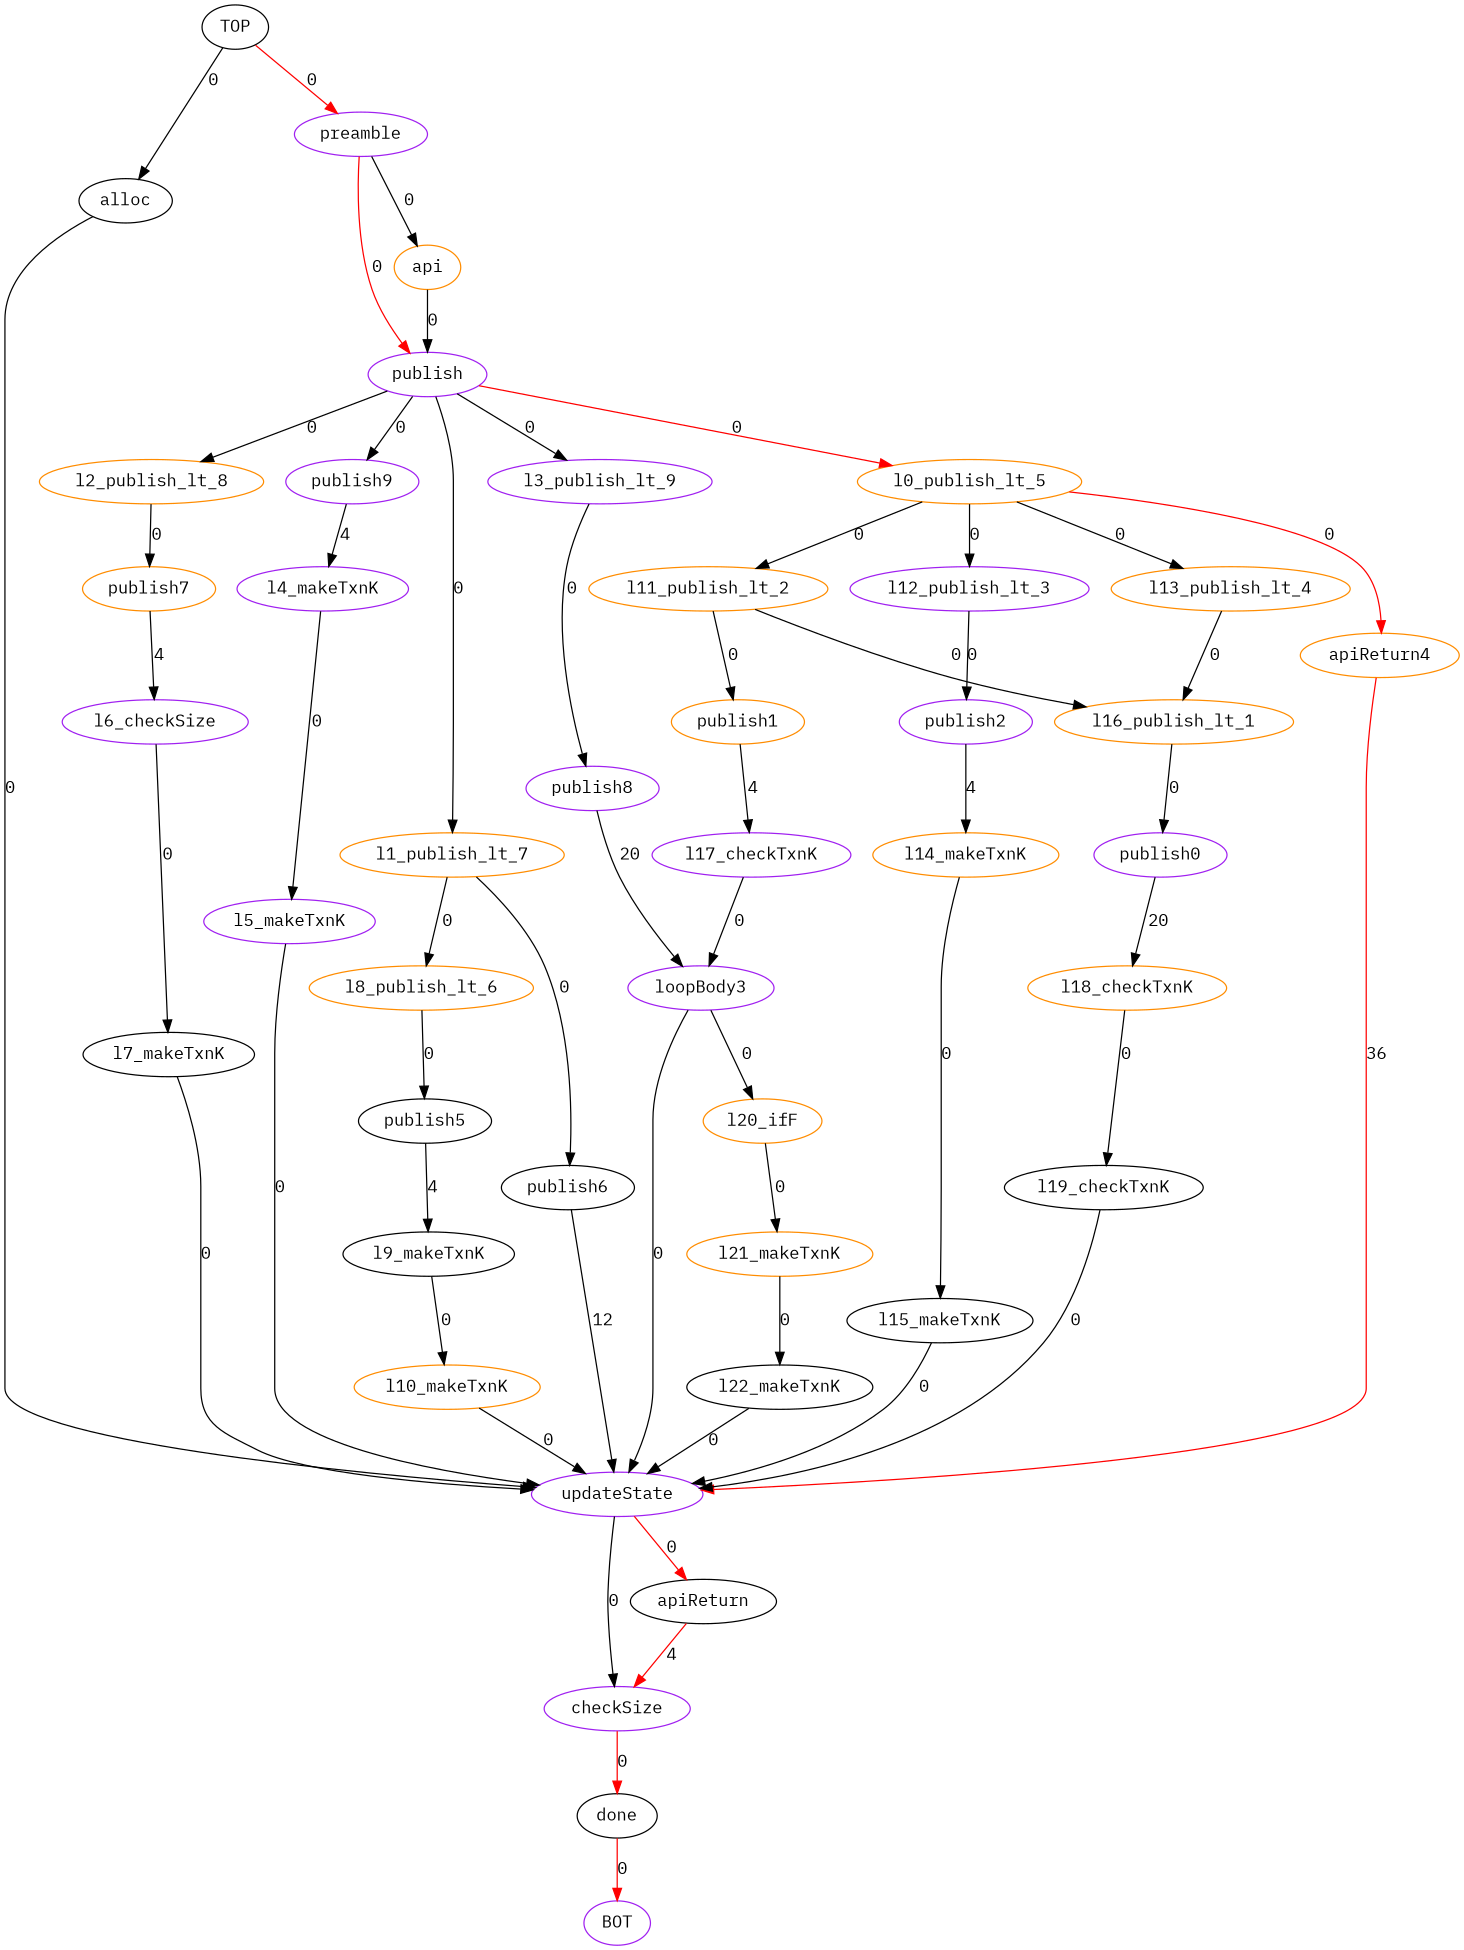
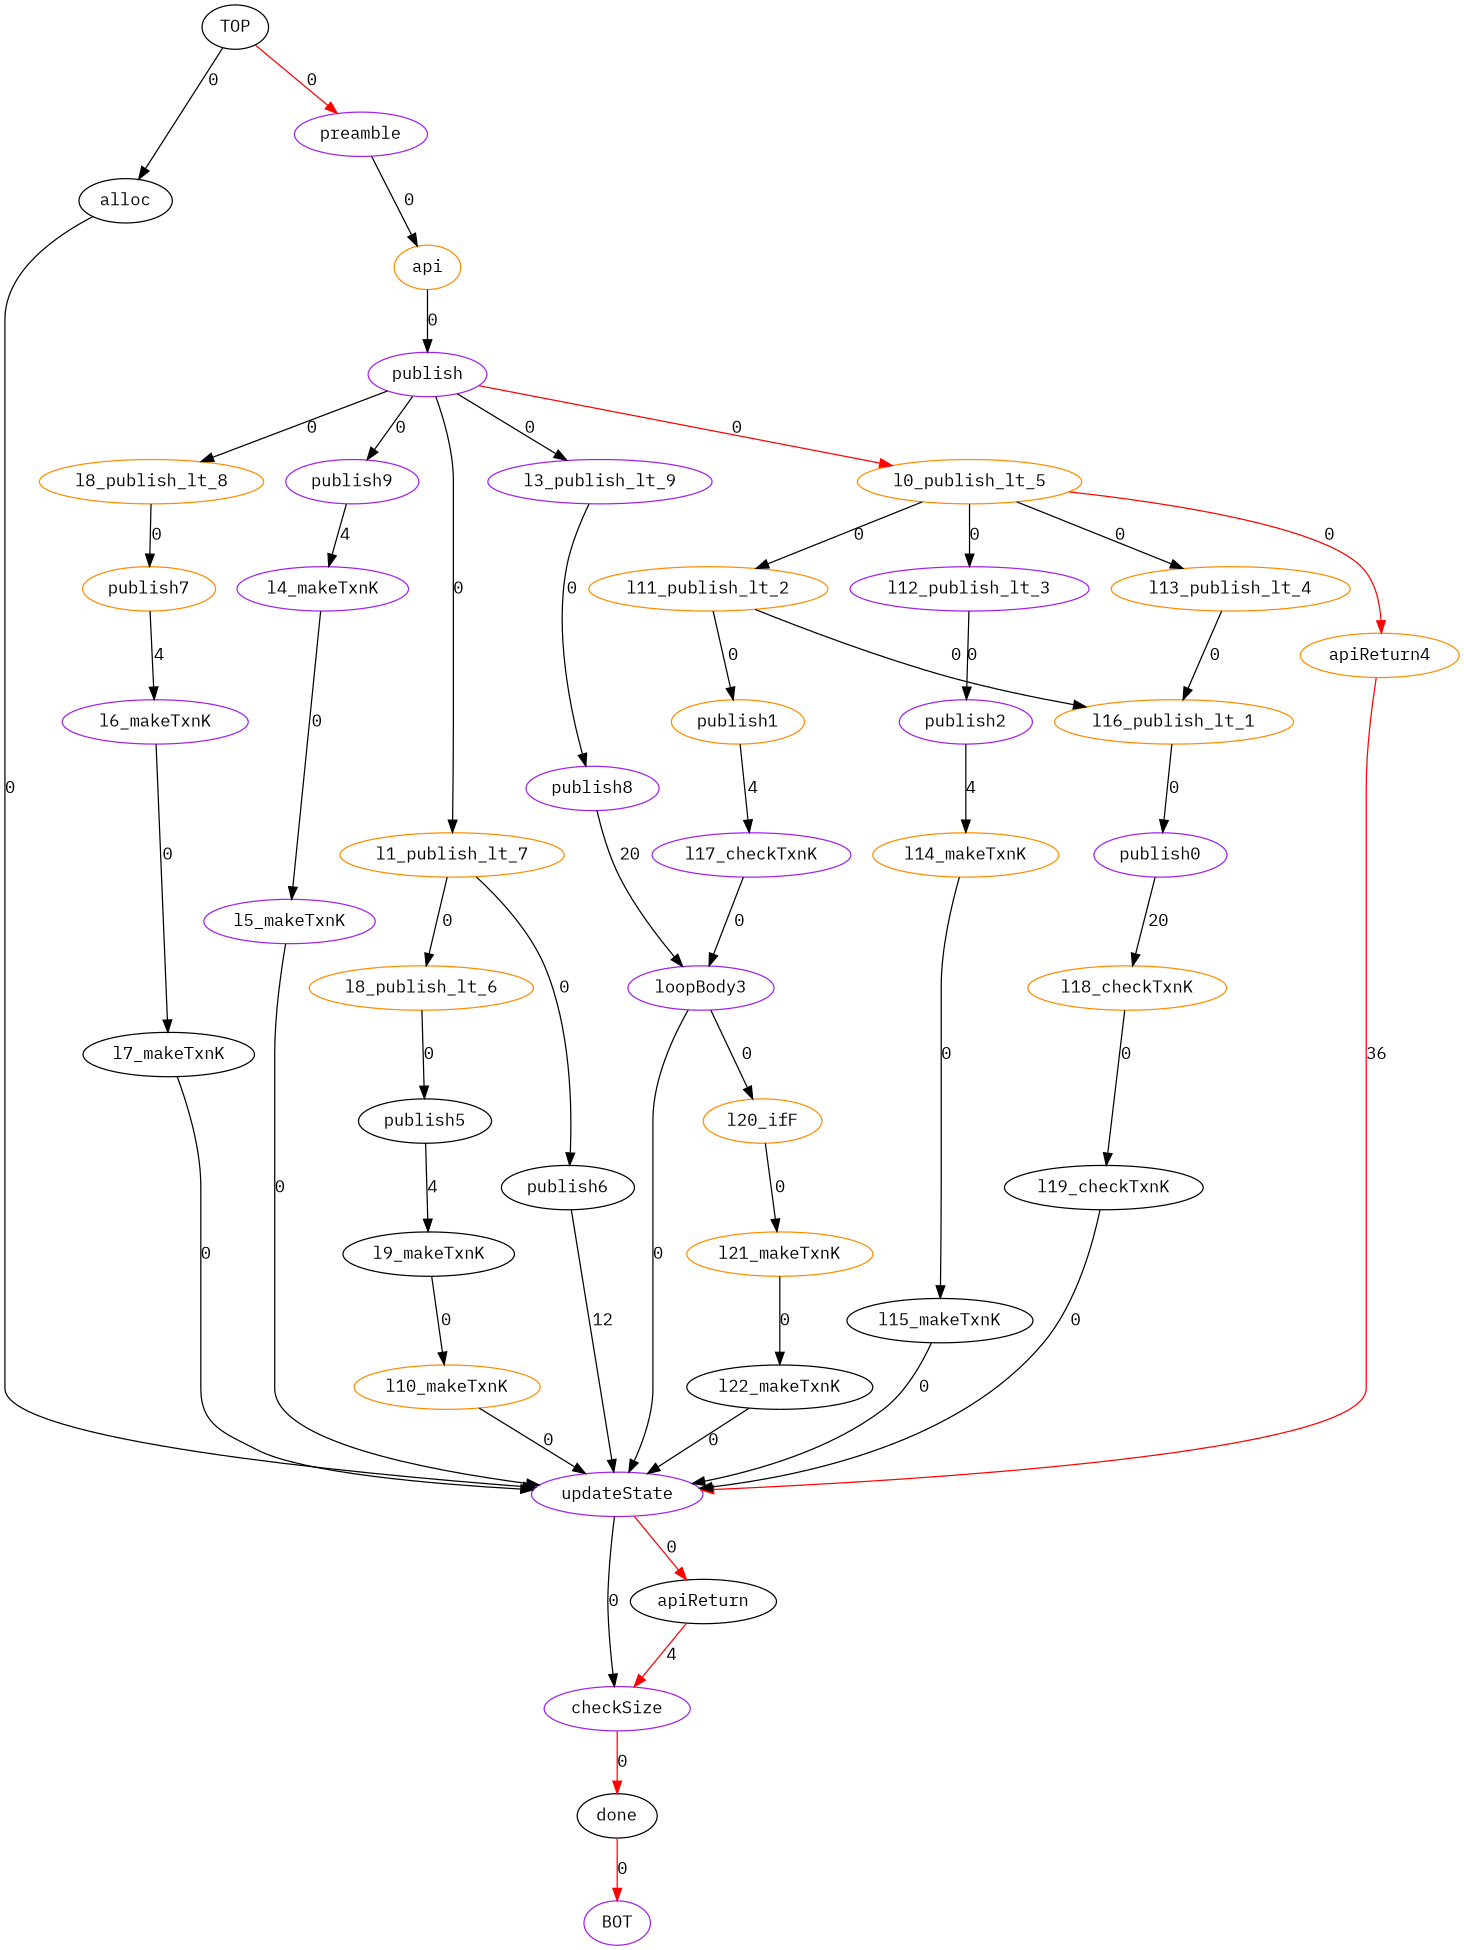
(363, 254) -> none
(152, 482) -> (152, 482)
(155, 722) -> (155, 722)
